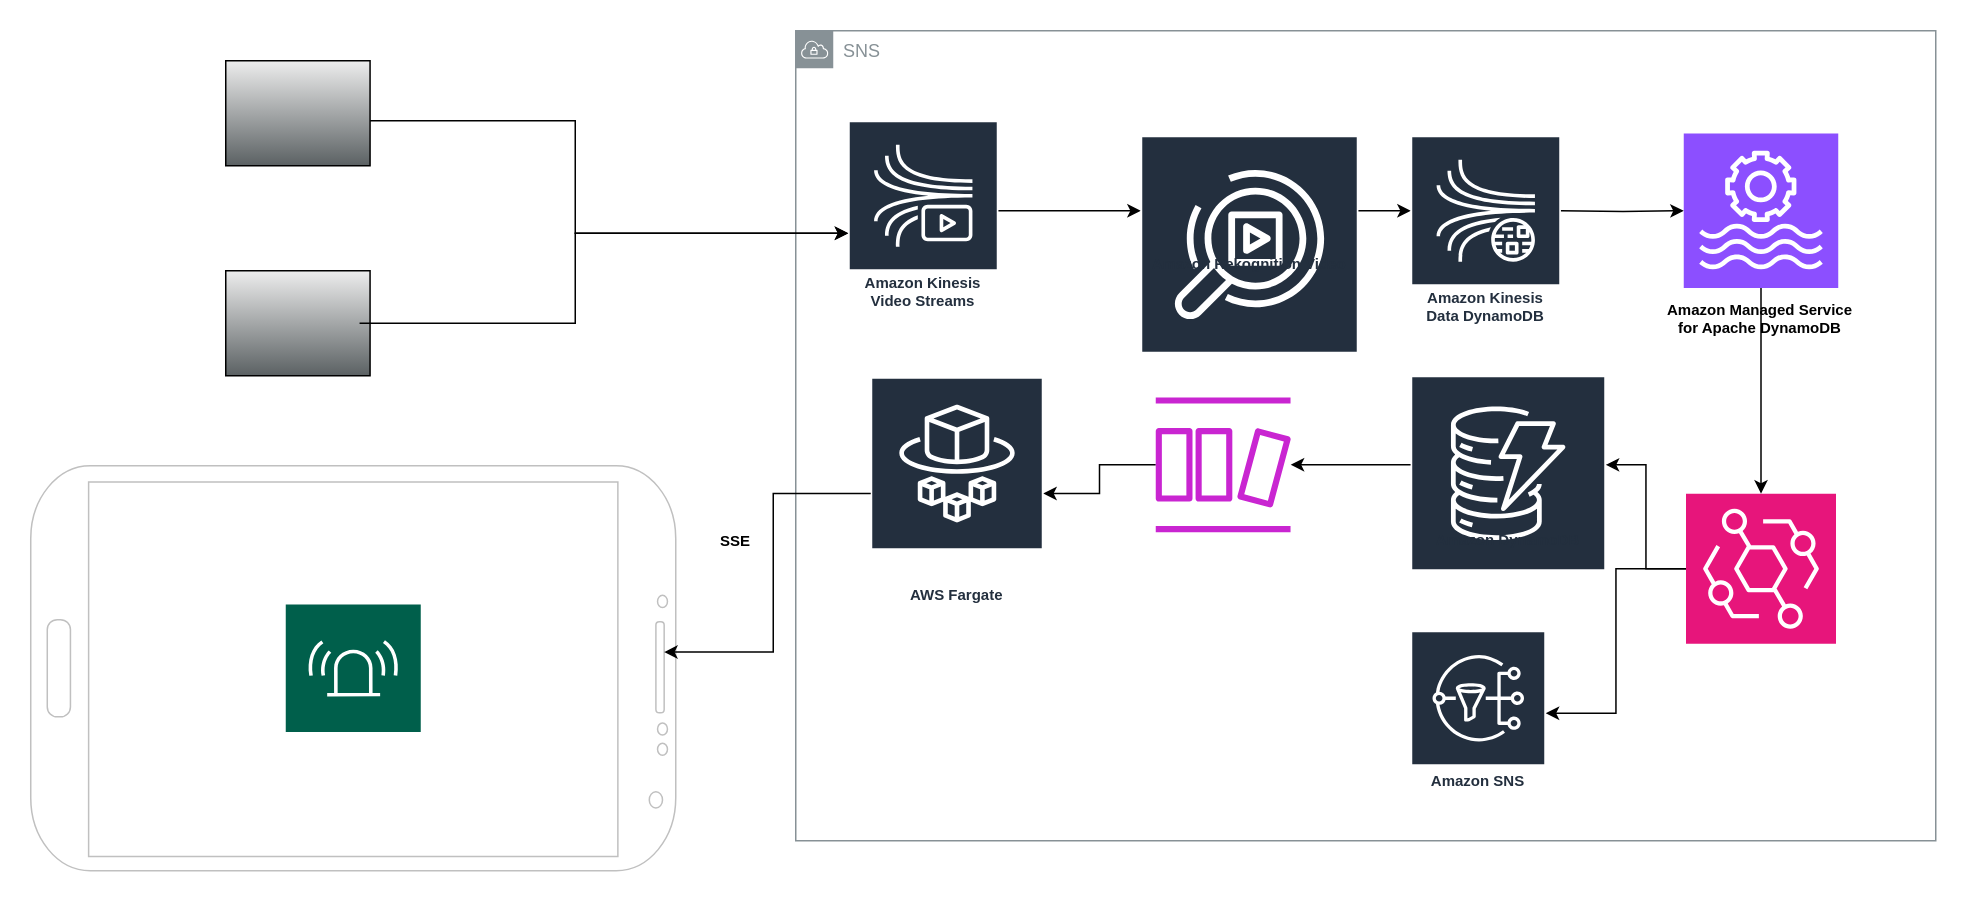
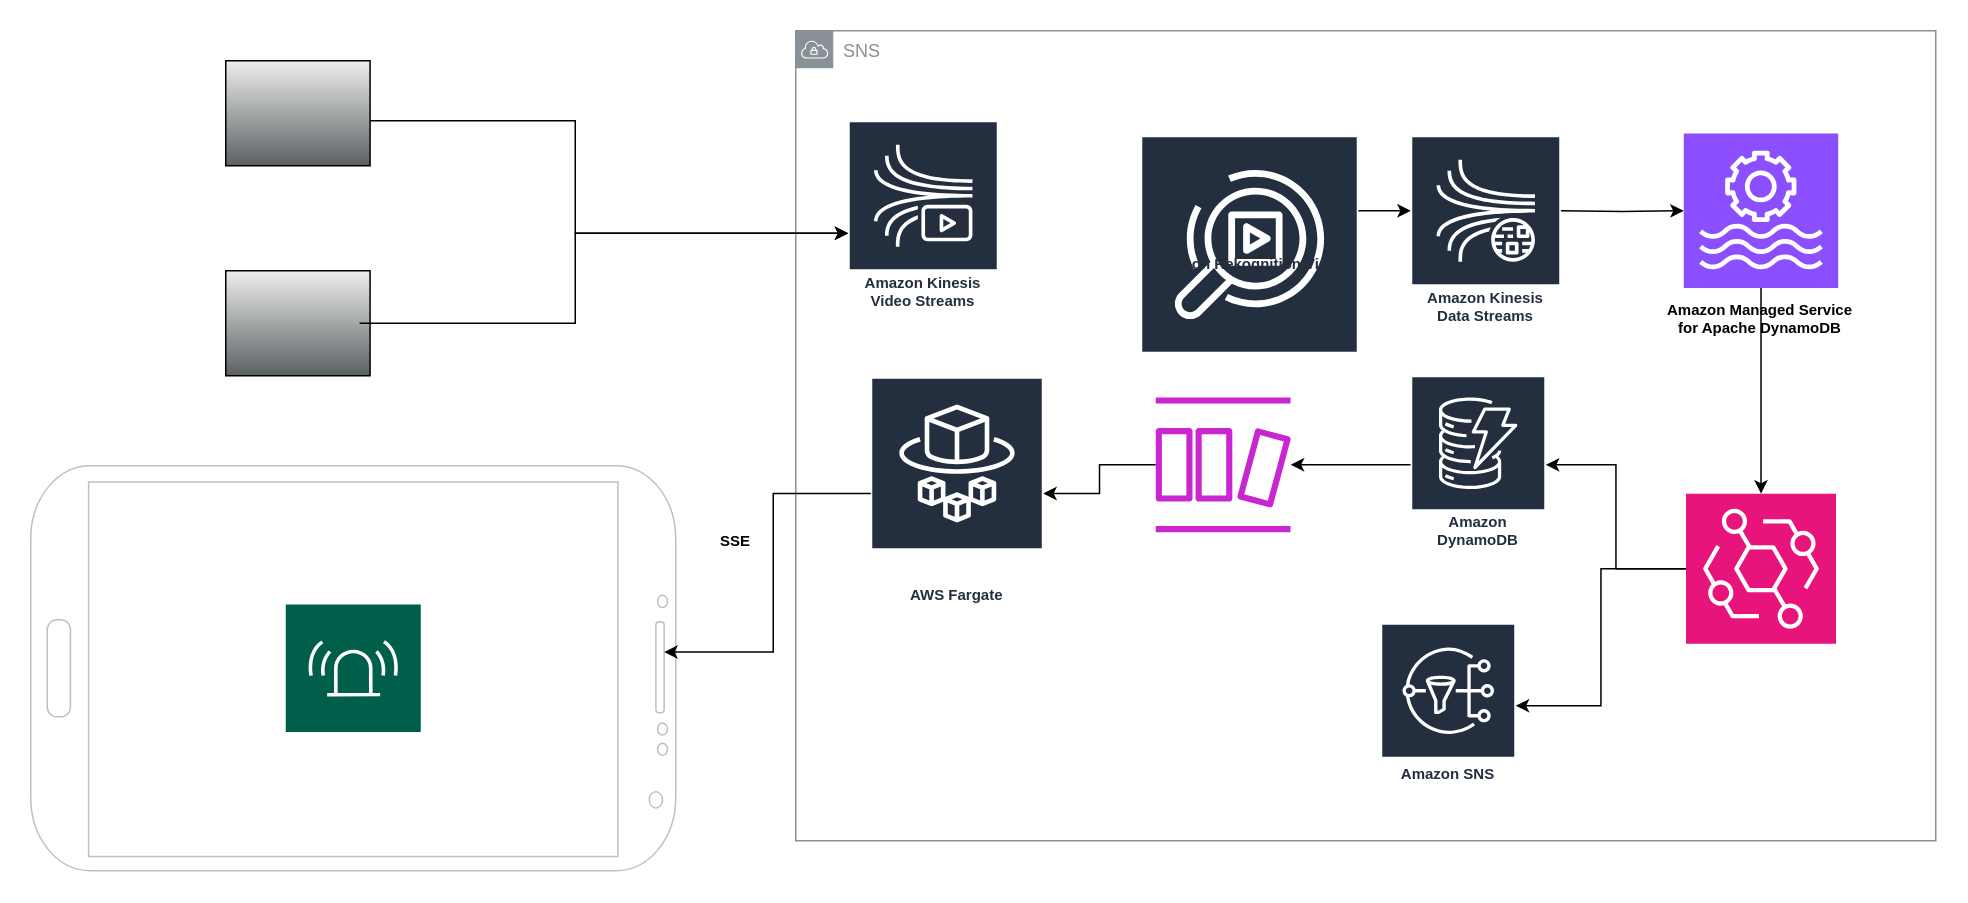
(1065, 211) -> none
(1486, 307) -> (1486, 307)
(1508, 465) -> (1478, 465)
(1478, 713) -> (1448, 706)
